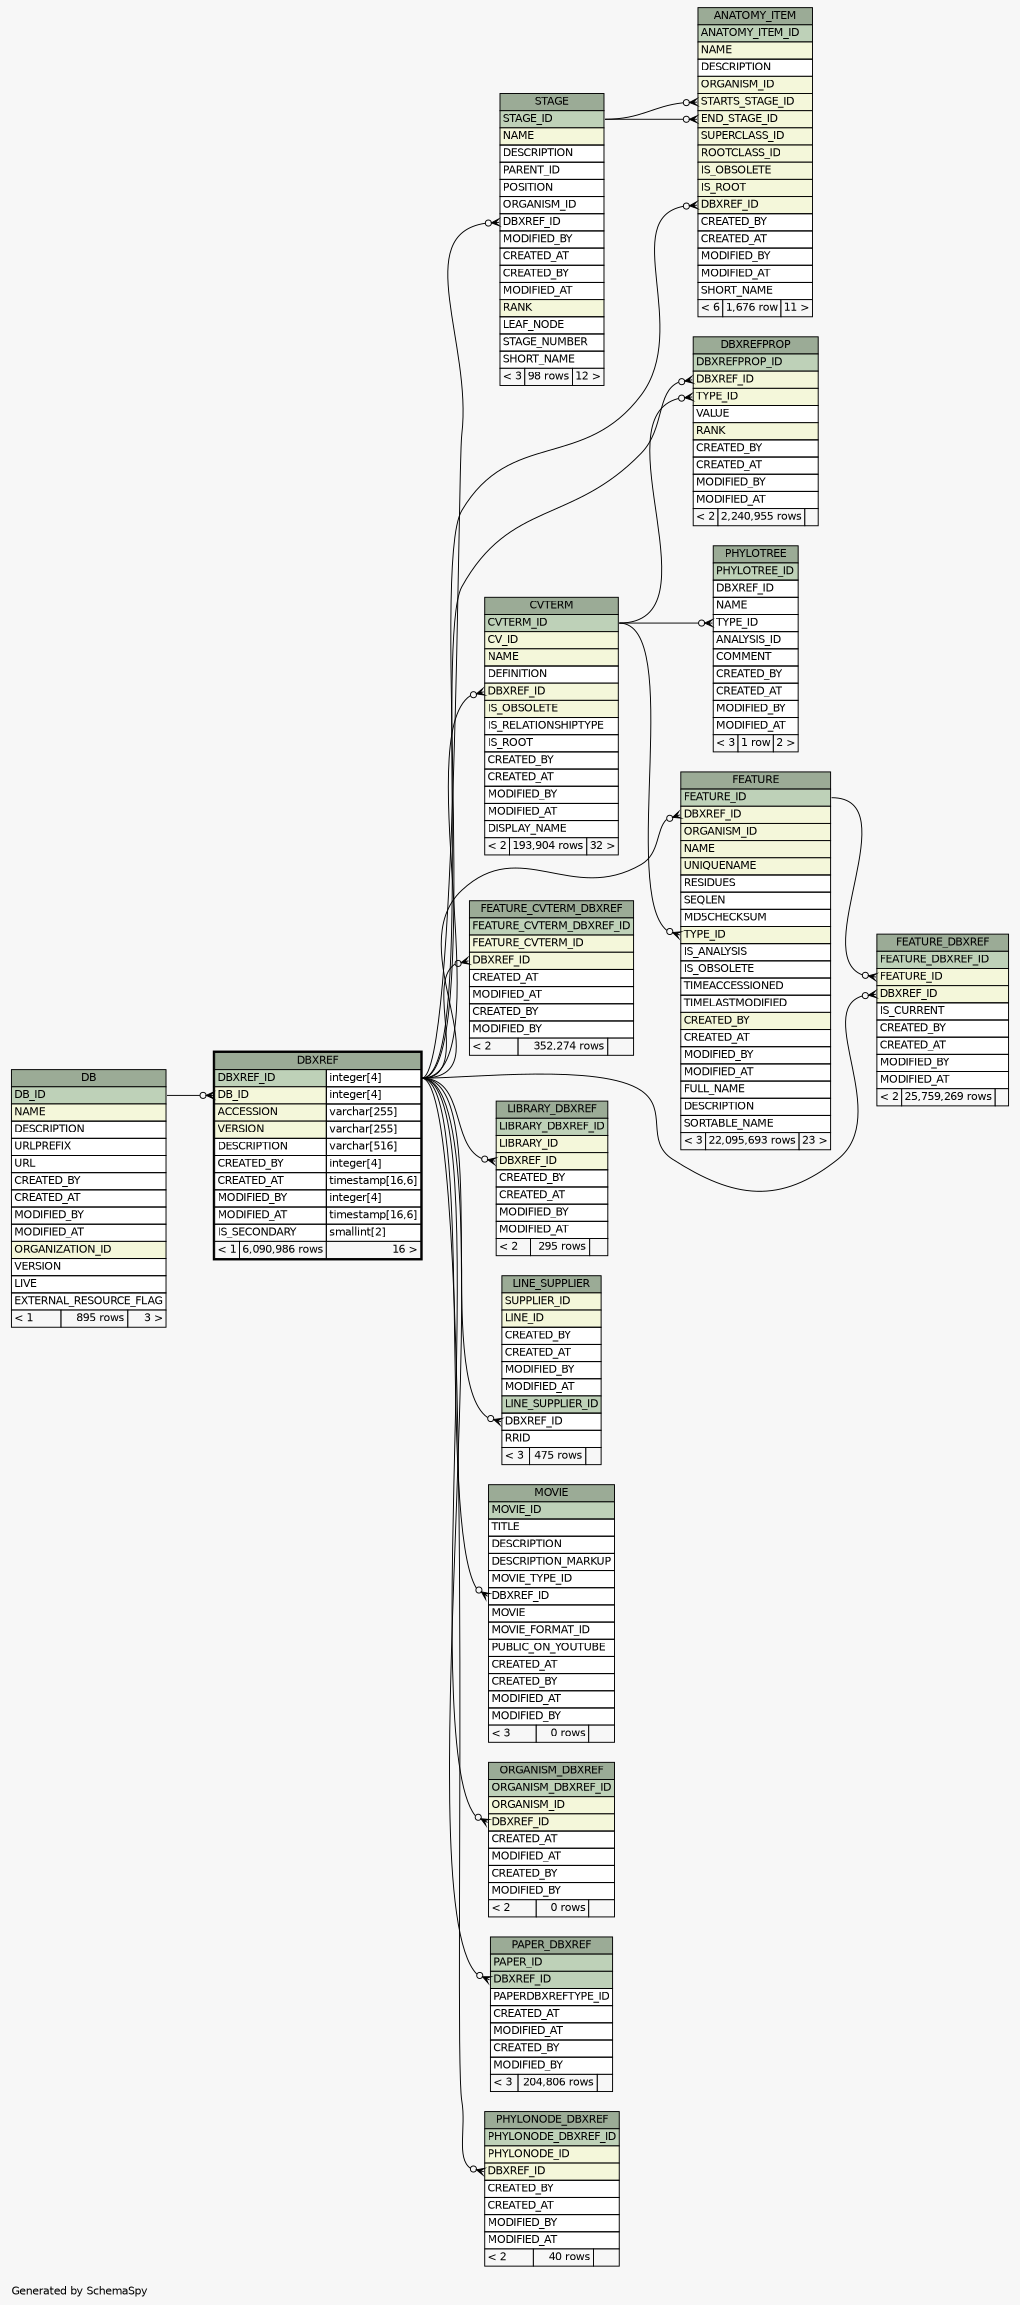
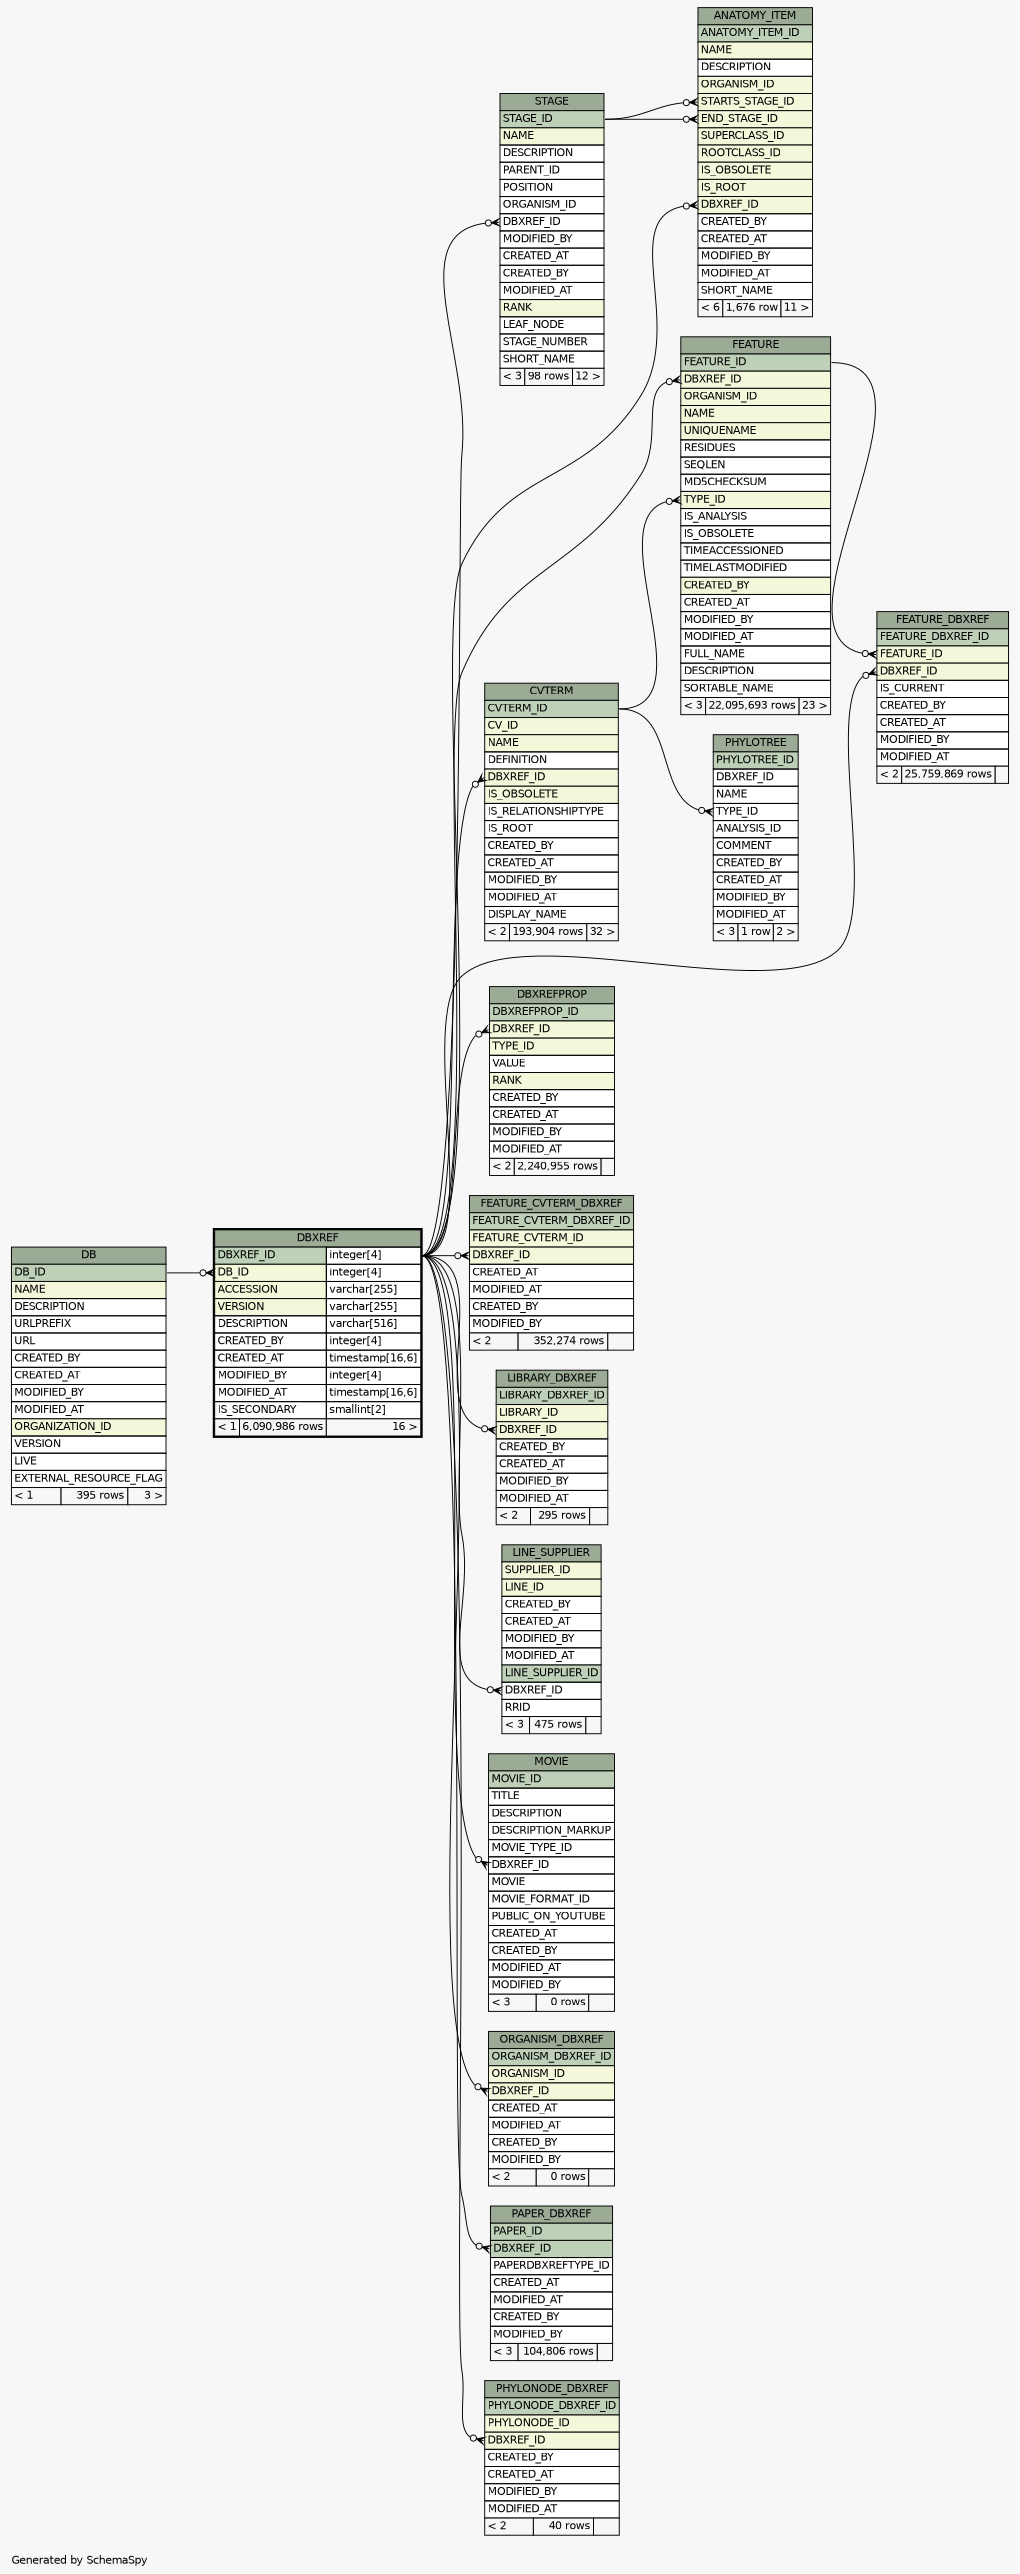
(657, 517) -> none
(948, 1097) -> (948, 774)
(101, 1318) -> (101, 1496)
(559, 2082) -> (559, 2352)
